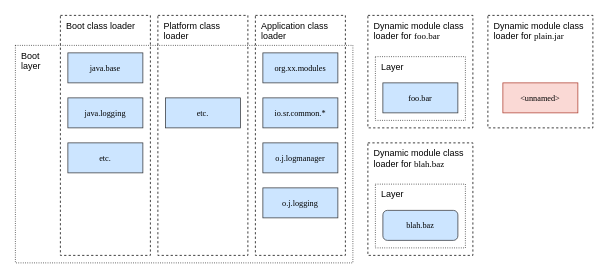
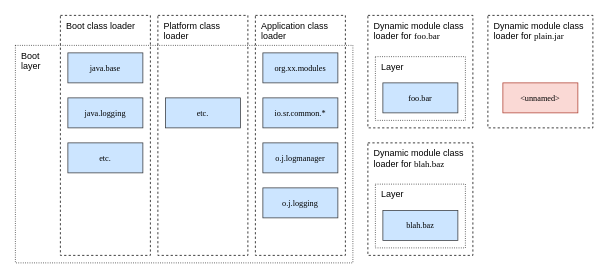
(420, 225) -> (420, 225)
